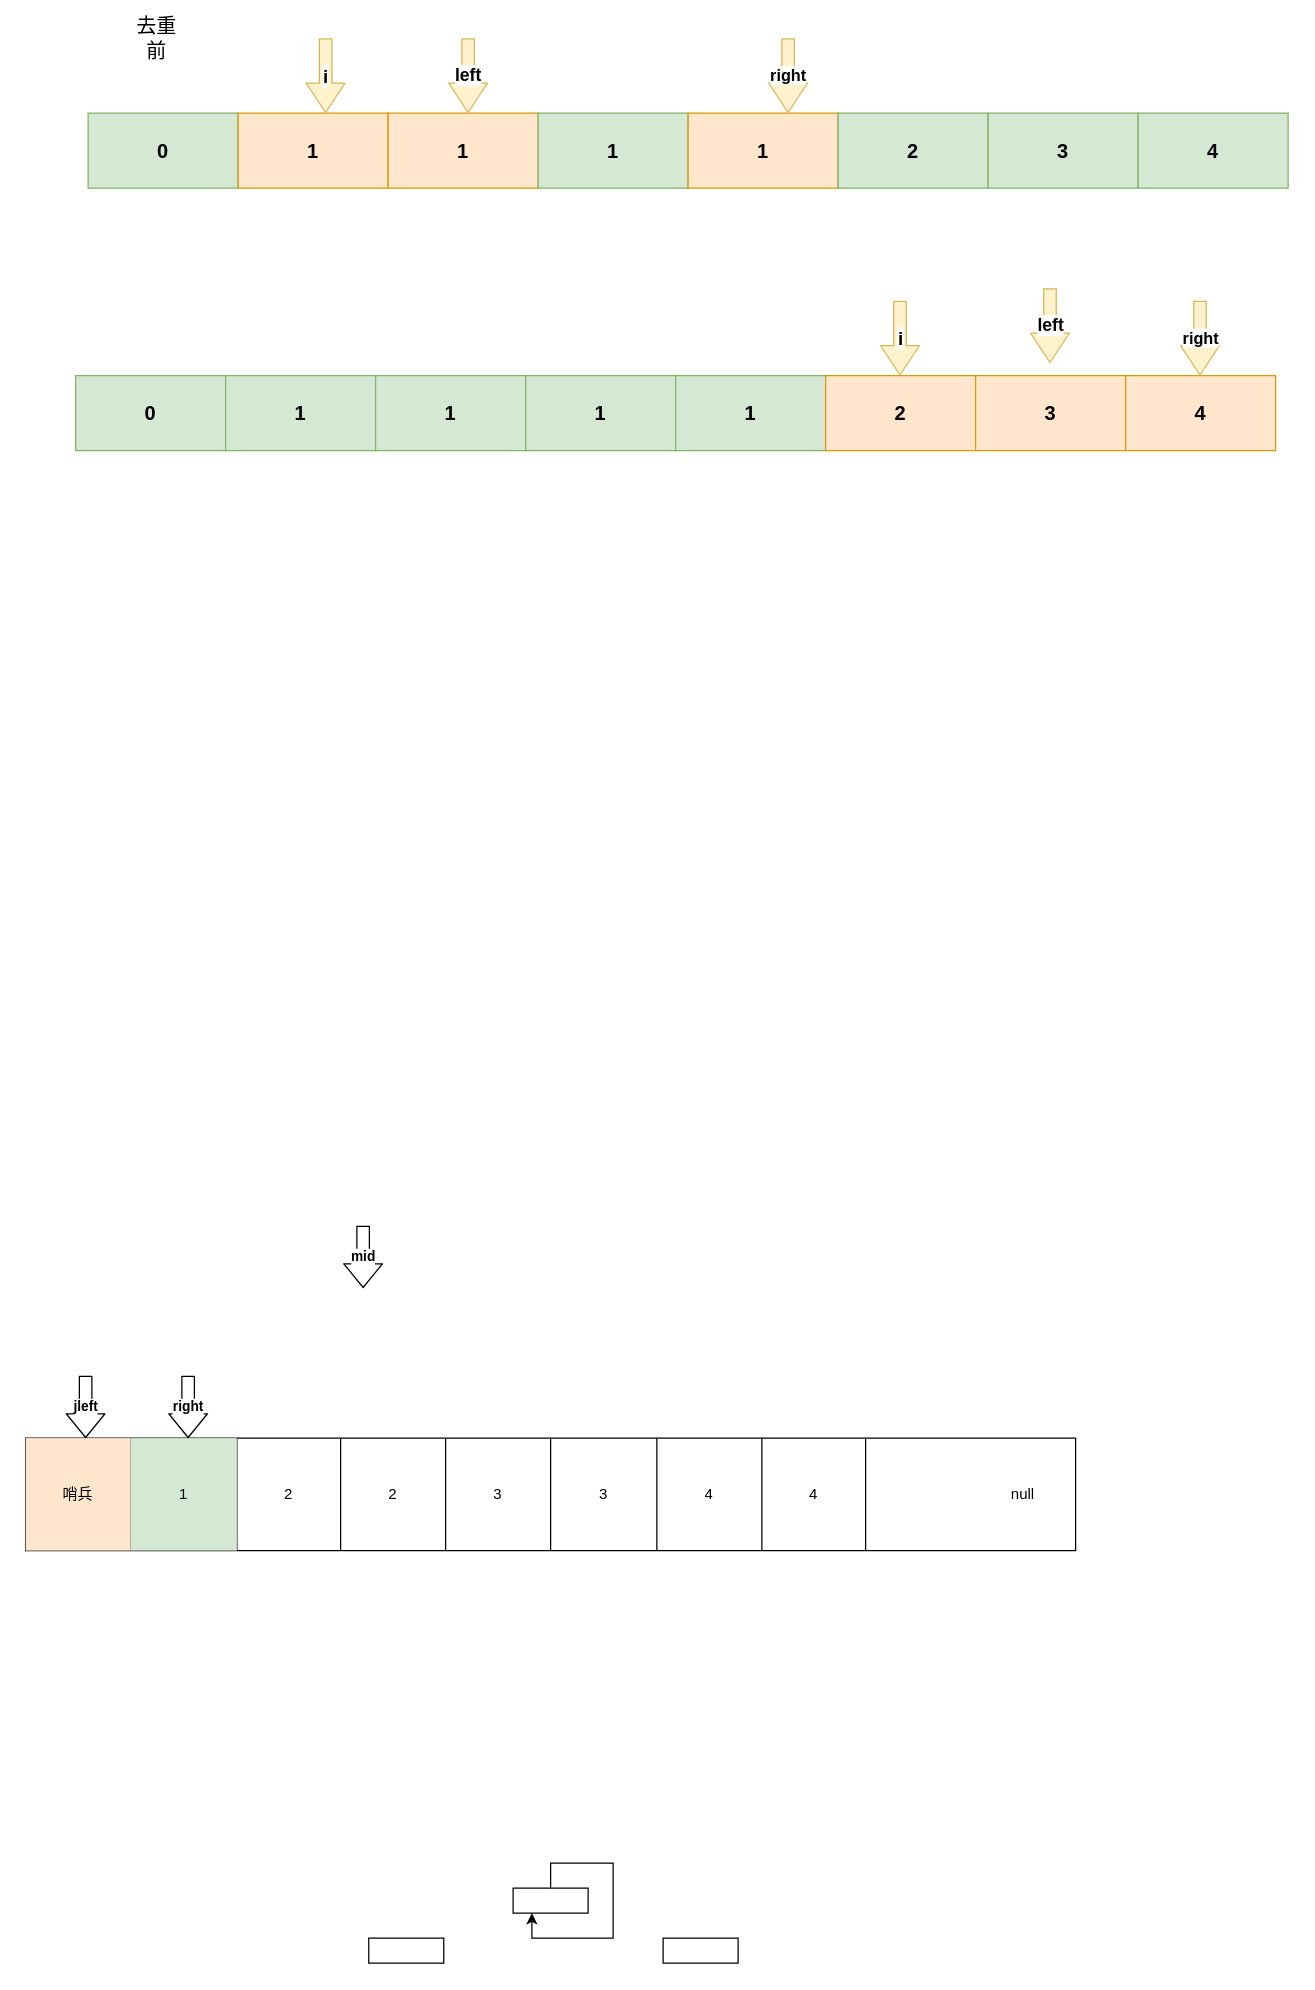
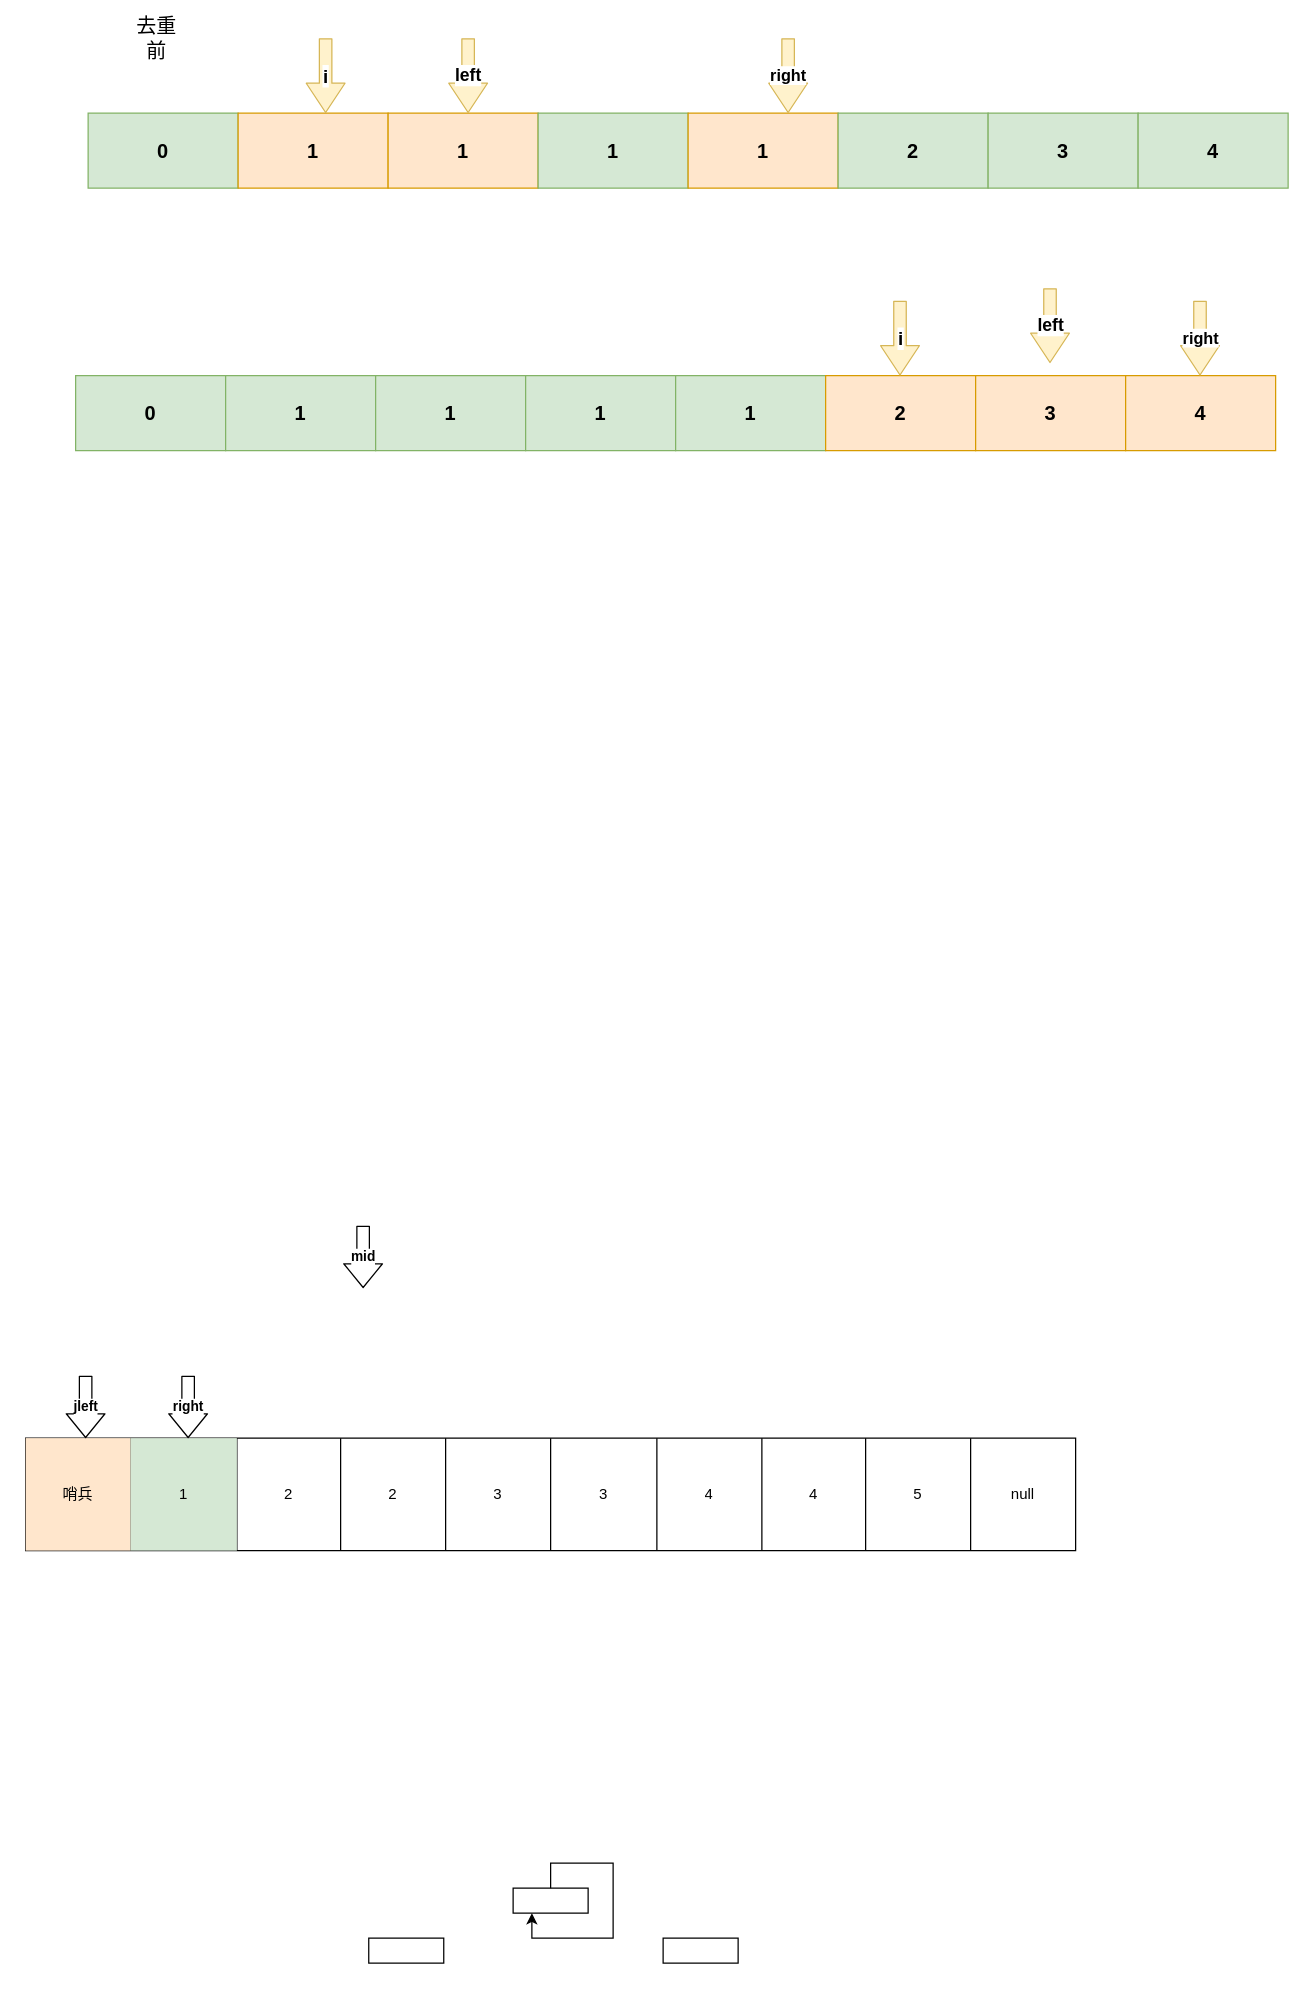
none -> (918, 1494)
